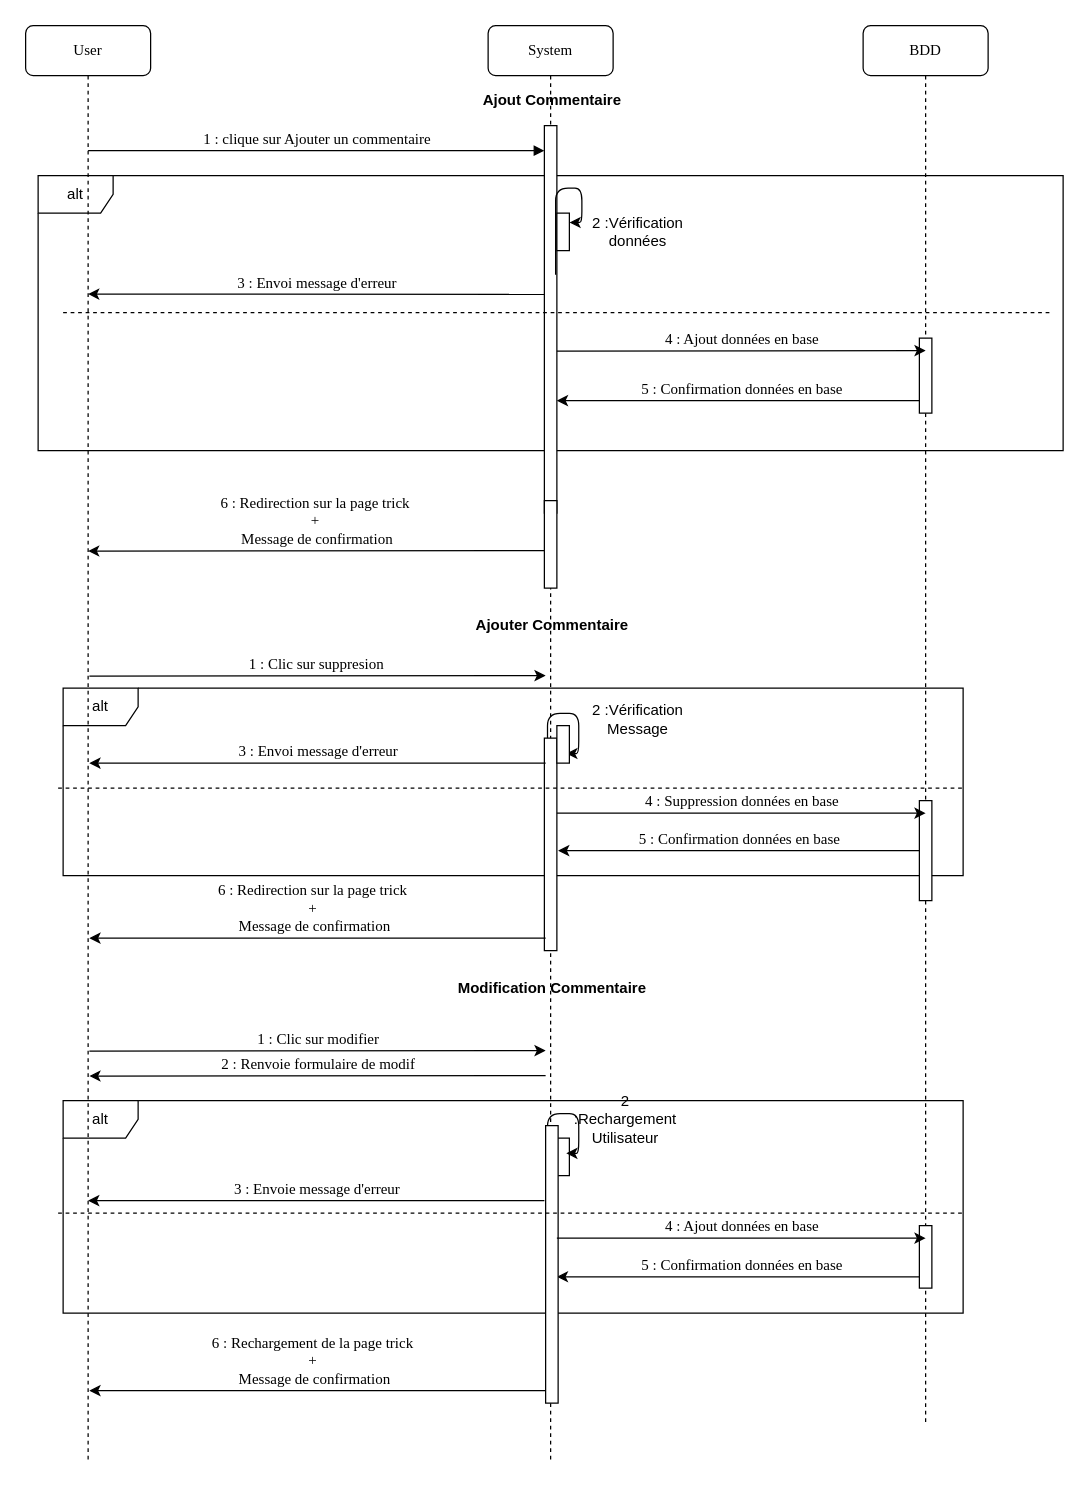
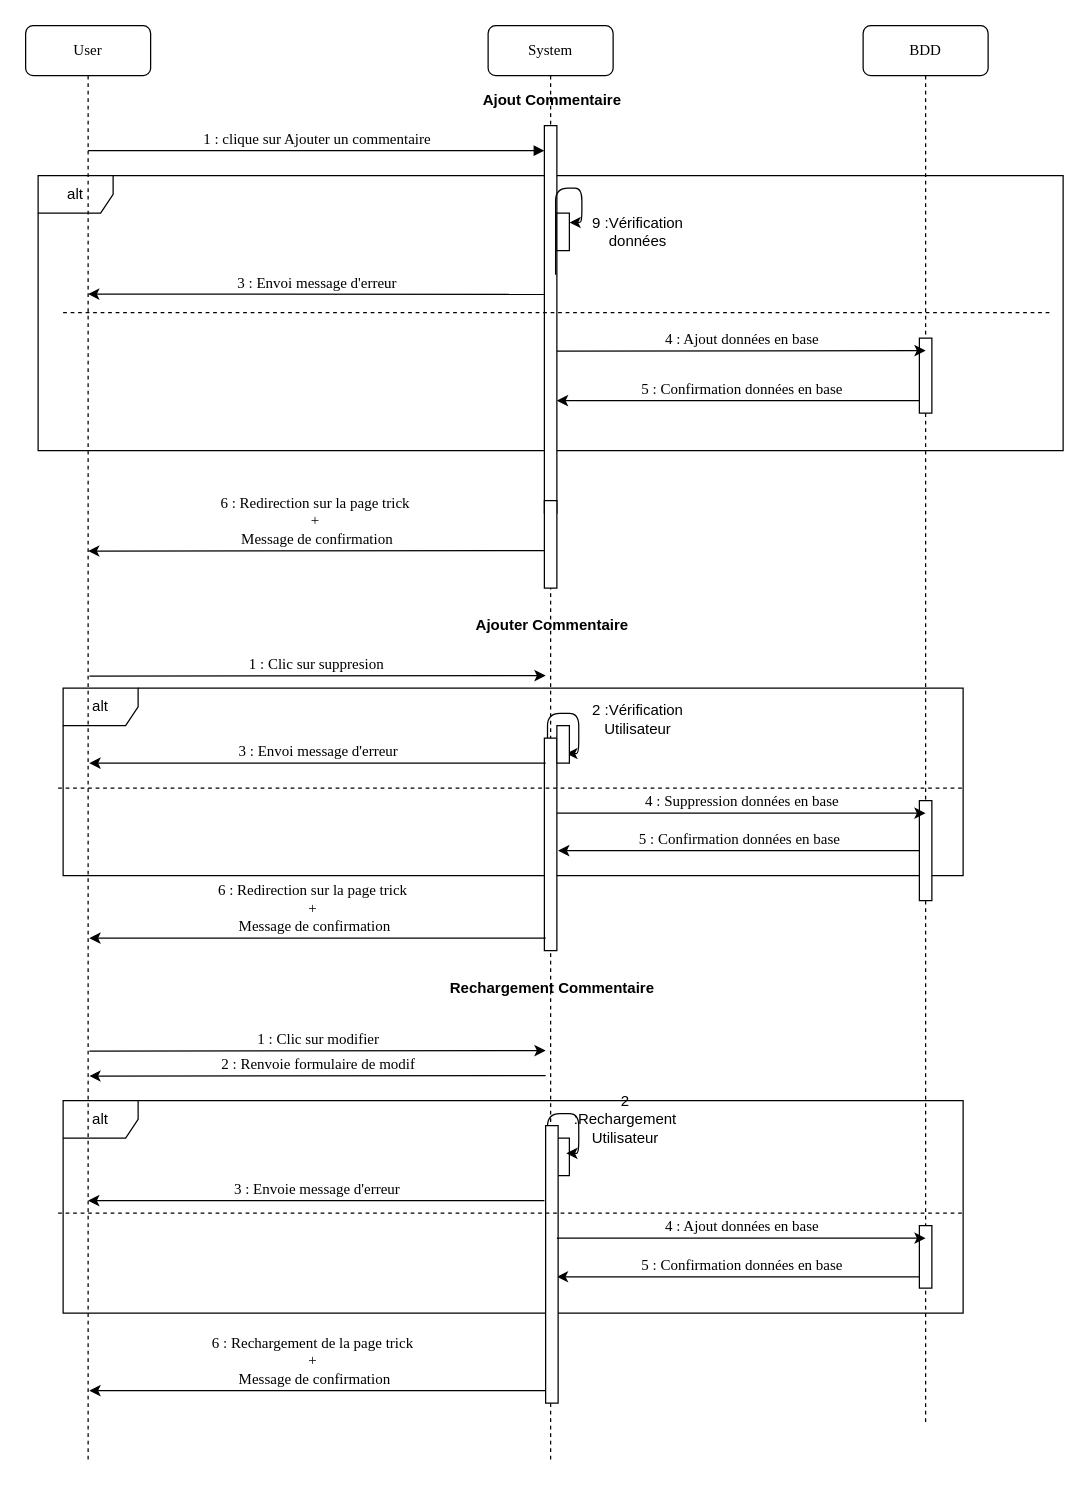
(638, 232) -> (638, 232)
(638, 719) -> (638, 719)
(553, 988) -> (553, 988)
